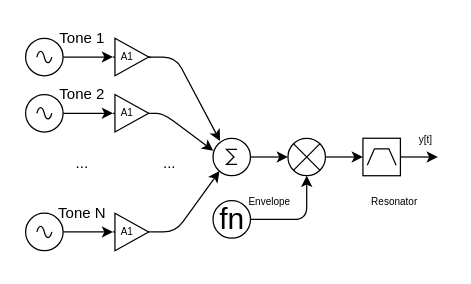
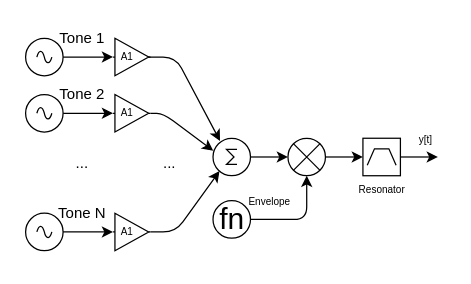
(394, 201) -> (382, 188)
